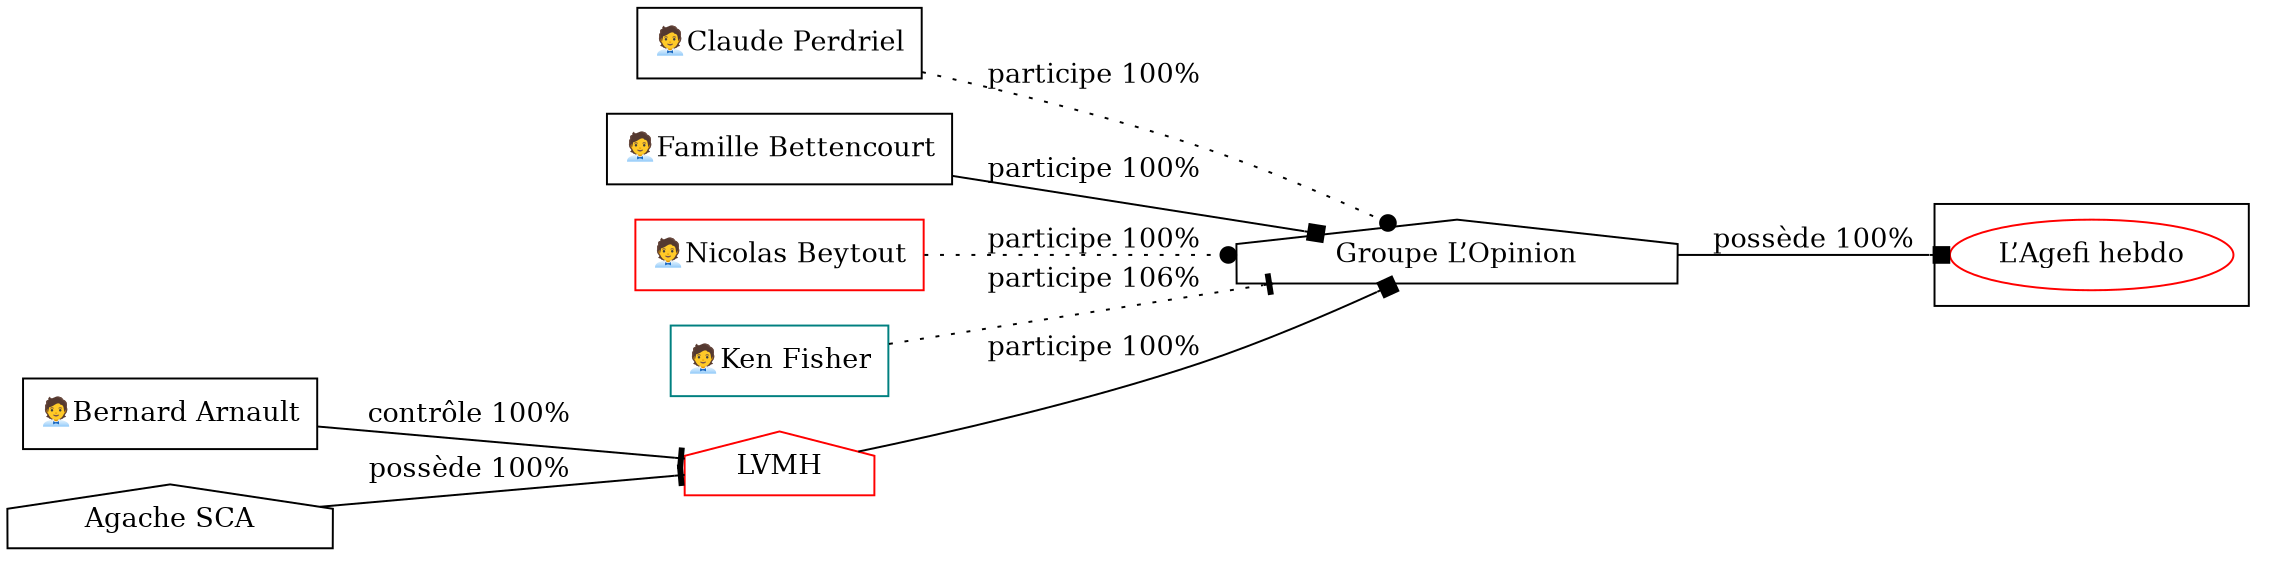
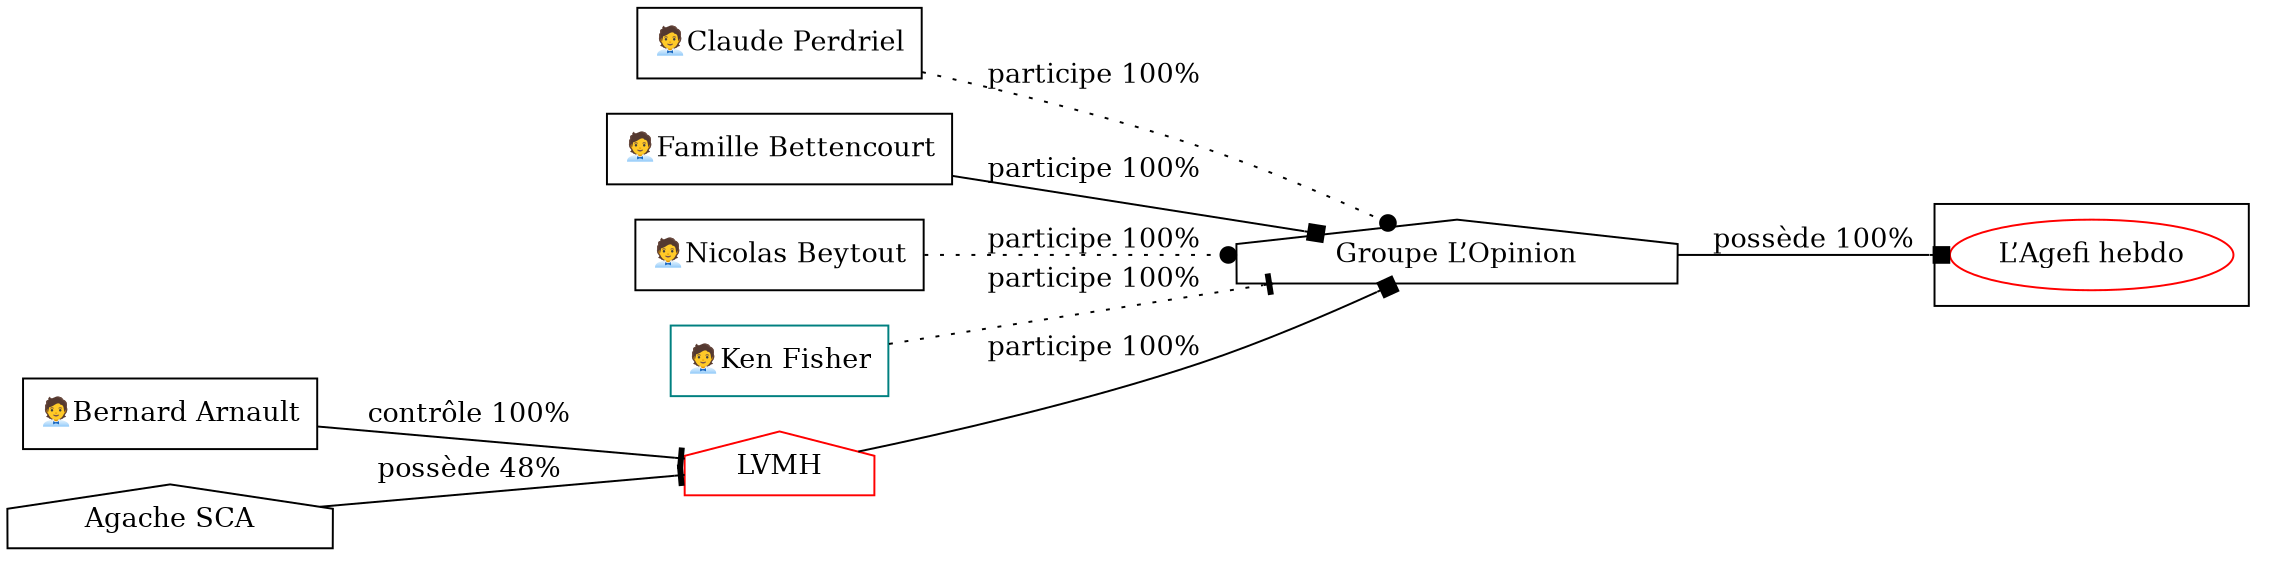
(780, 255) -> (780, 255)
(1094, 279) -> (1094, 279)
(470, 470) -> (470, 470)
